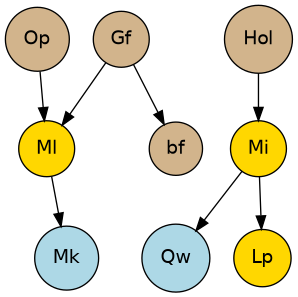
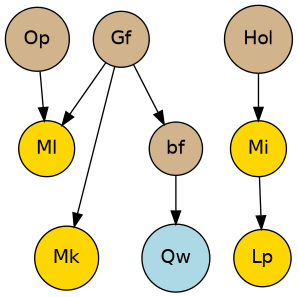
(55, 195) -> (96, 140)
(223, 196) -> (176, 193)
(67, 258) -> (67, 258)
